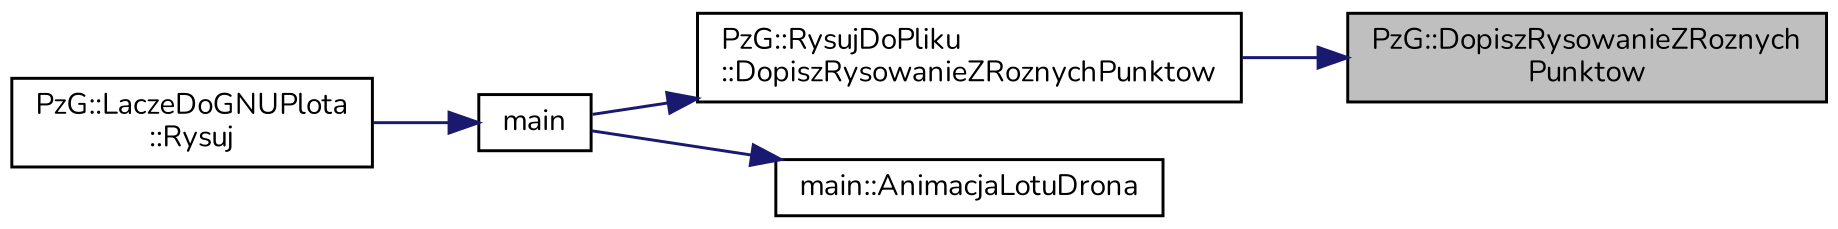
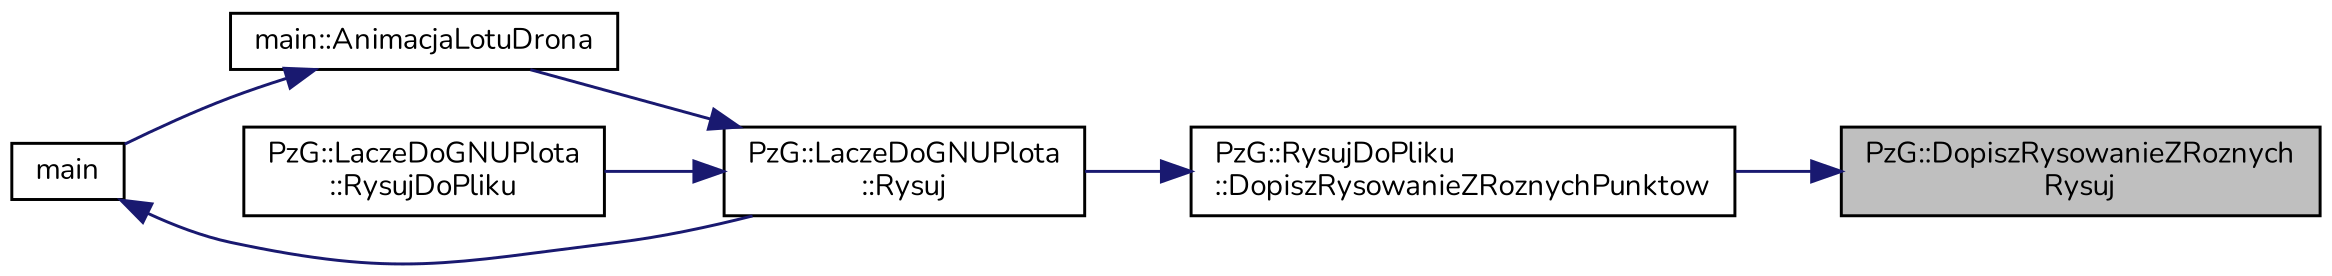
(1587, 58) -> (2081, 171)
none -> (621, 94)
(630, 109) -> (1123, 171)
none -> (424, 171)
